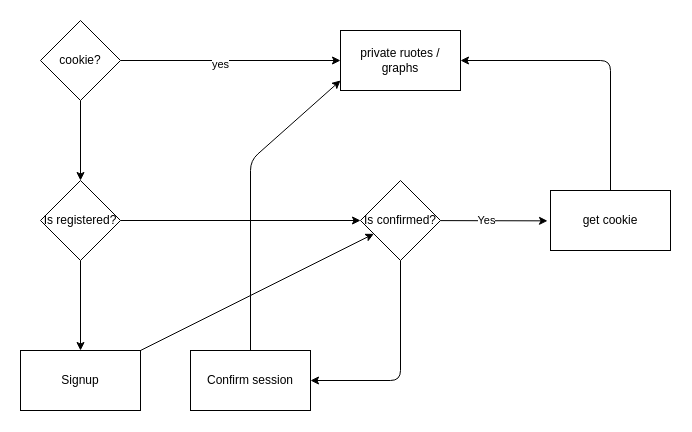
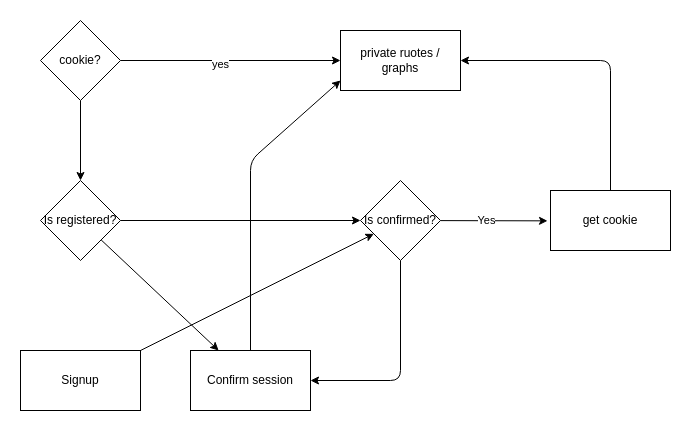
(81, 302) -> (157, 293)
